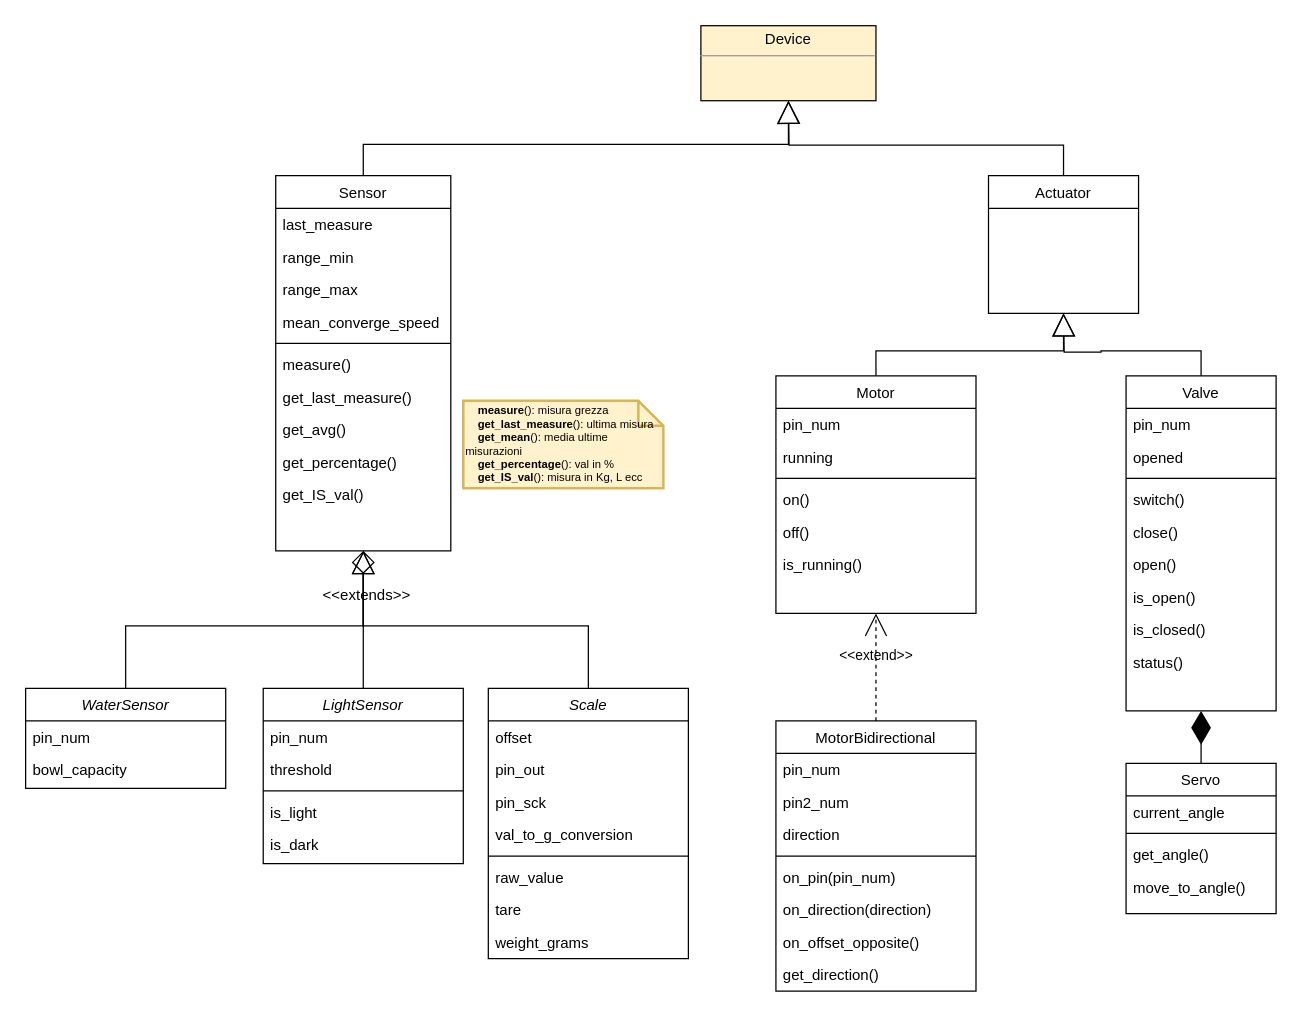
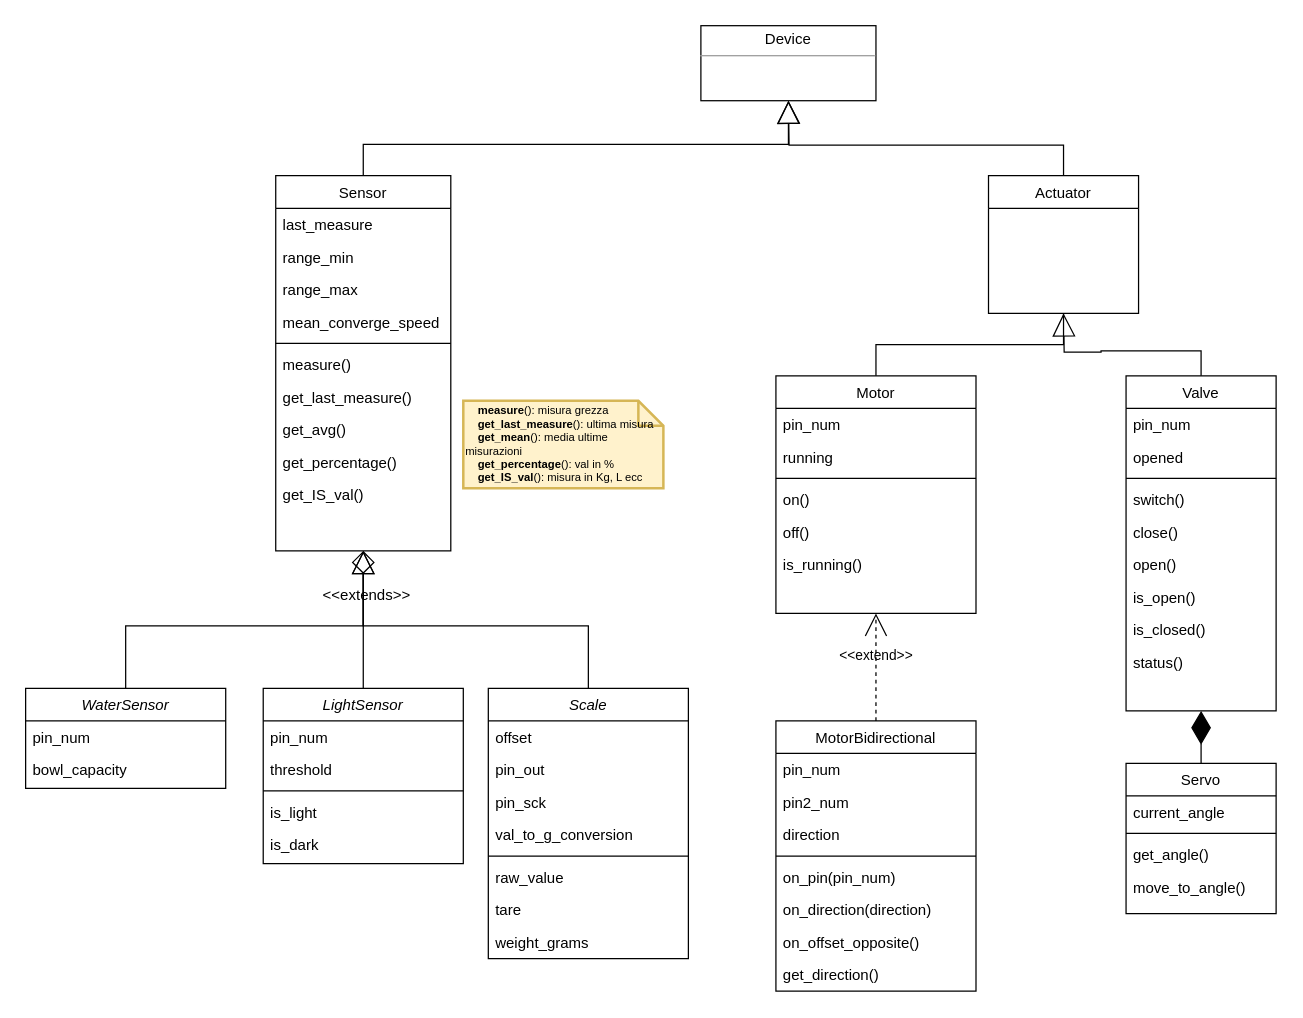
(788, 63) -> (788, 63)
(967, 351) -> (1063, 325)
